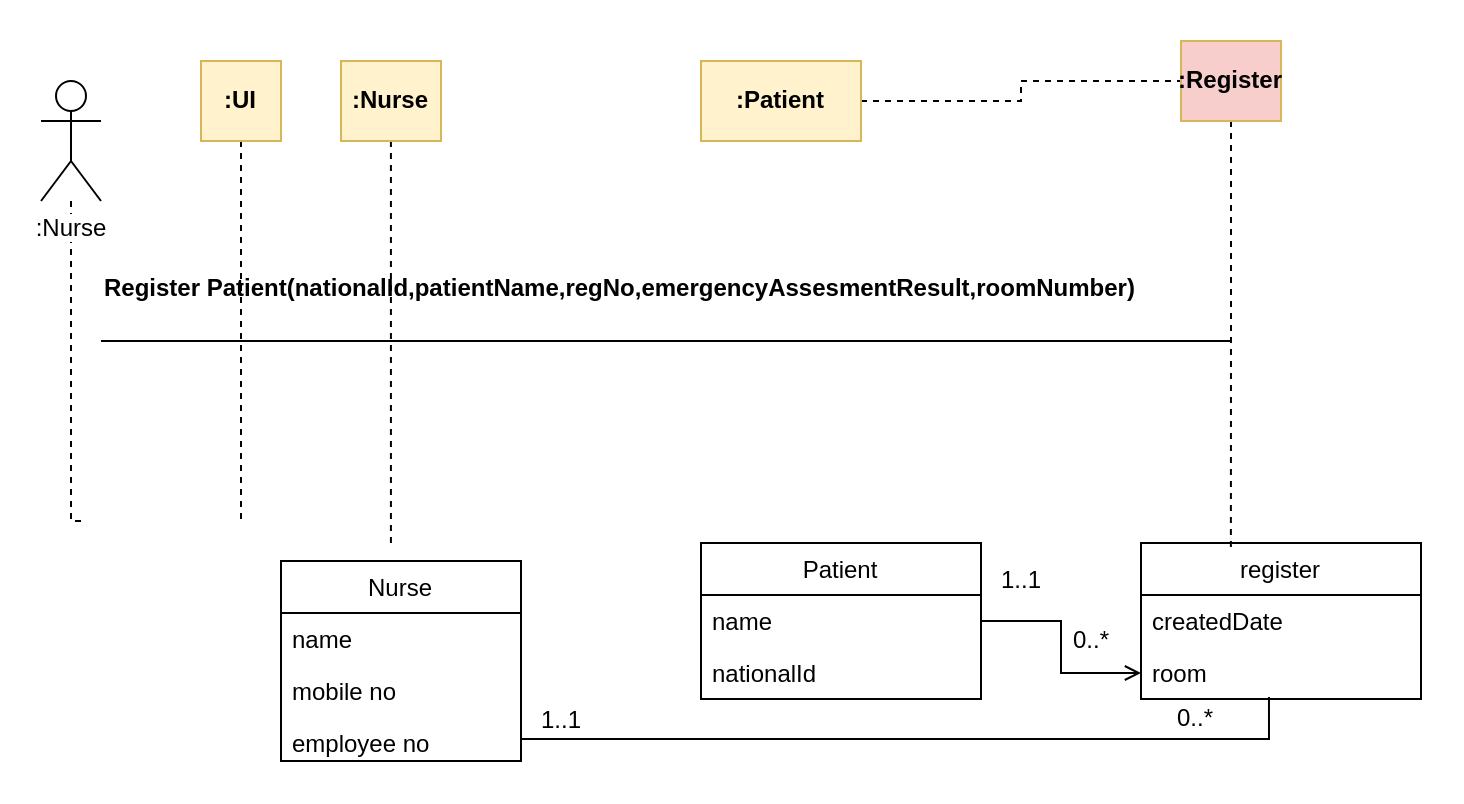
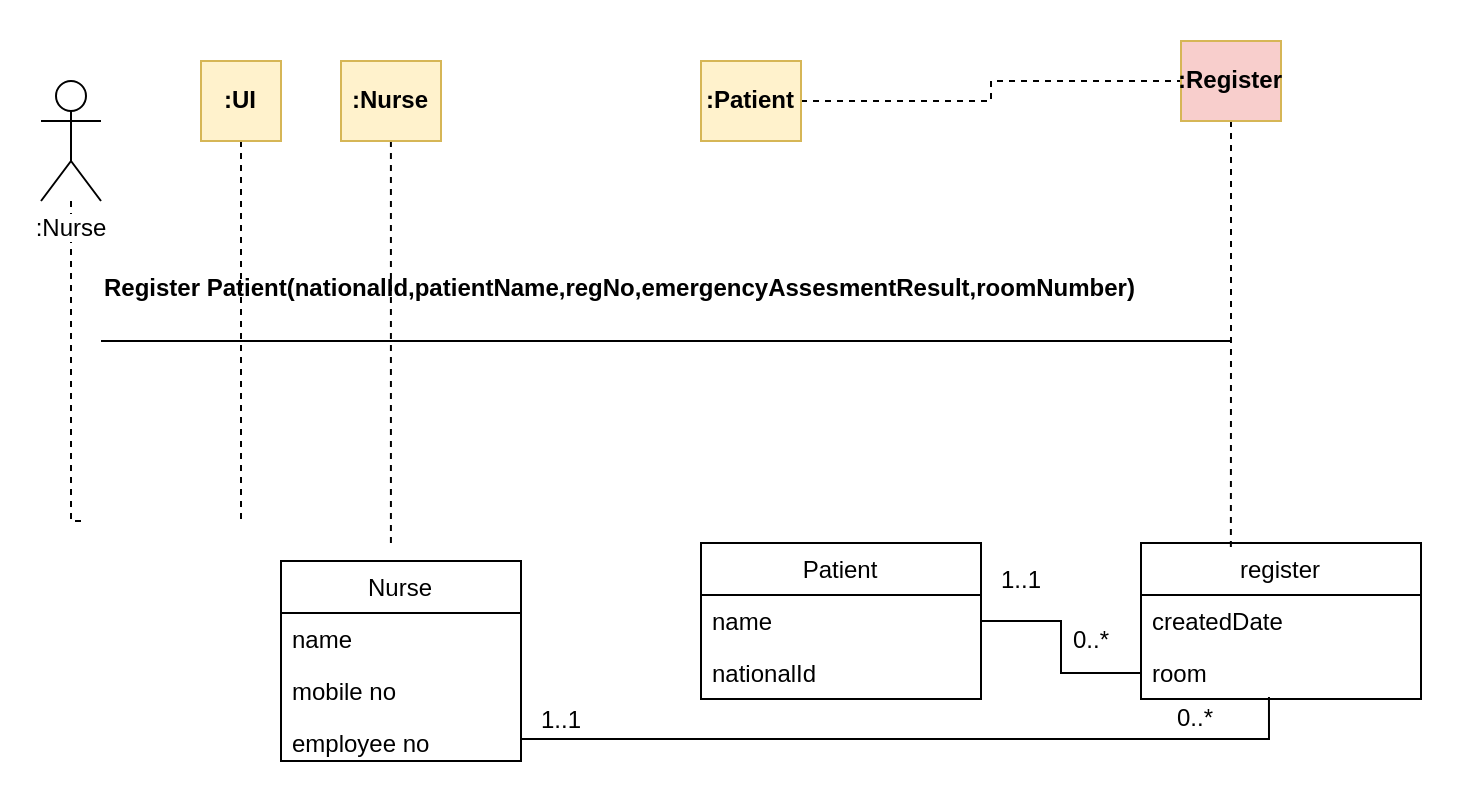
(781, 101) -> (751, 101)
(1132, 673) -> (1134, 673)
